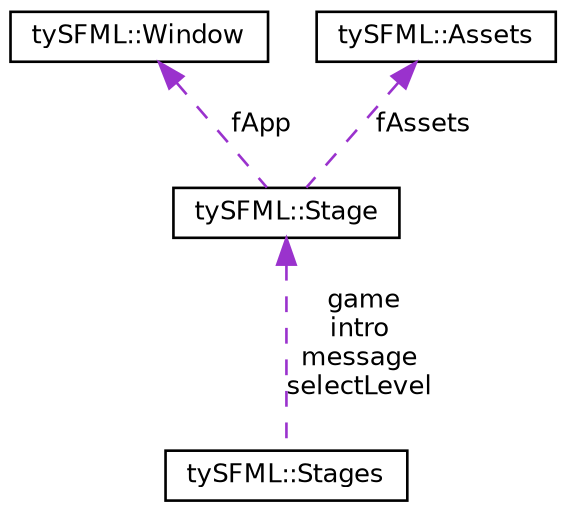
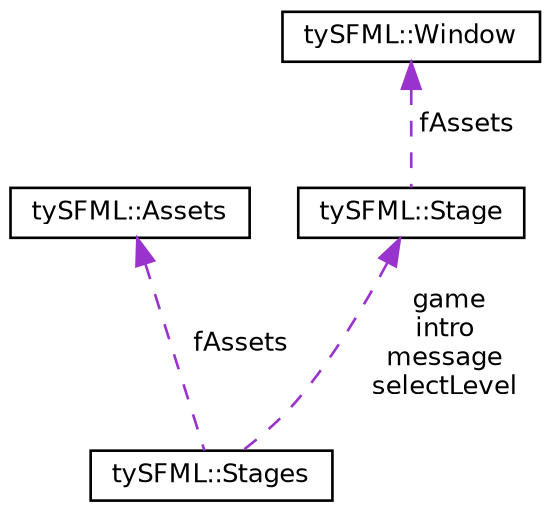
(258, 125) -> (464, 125)
(352, 135) -> (175, 357)
